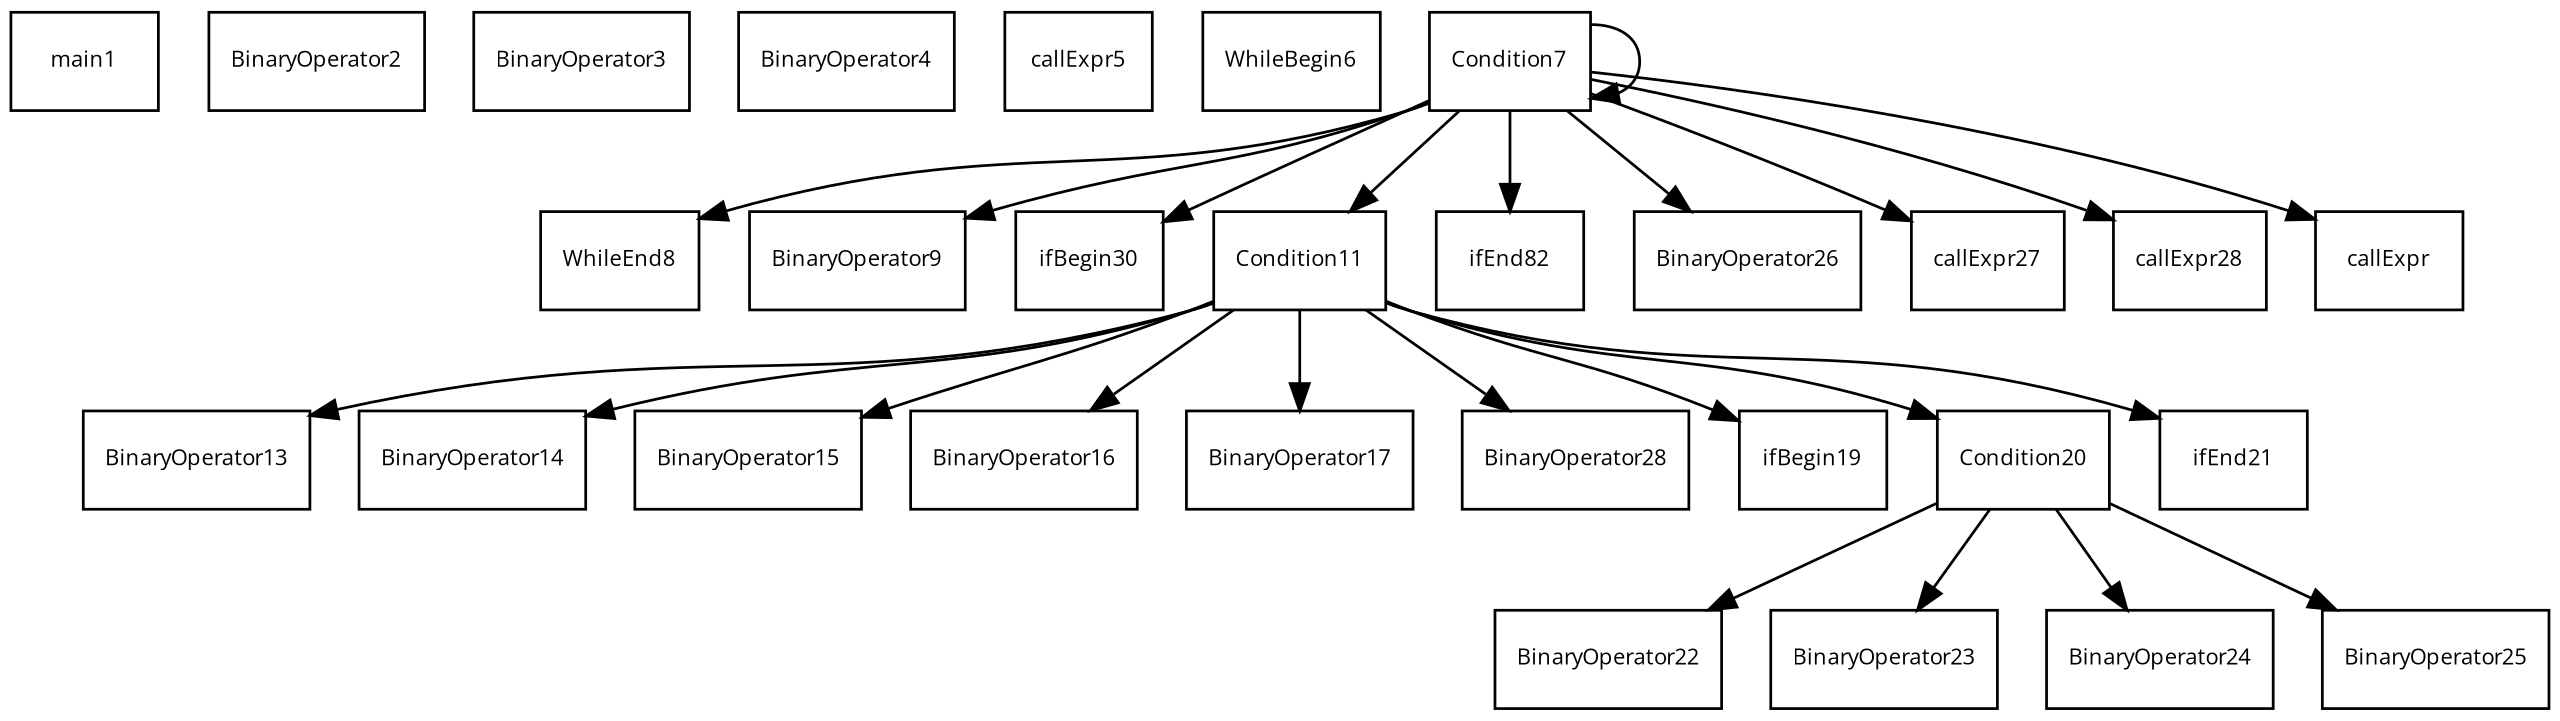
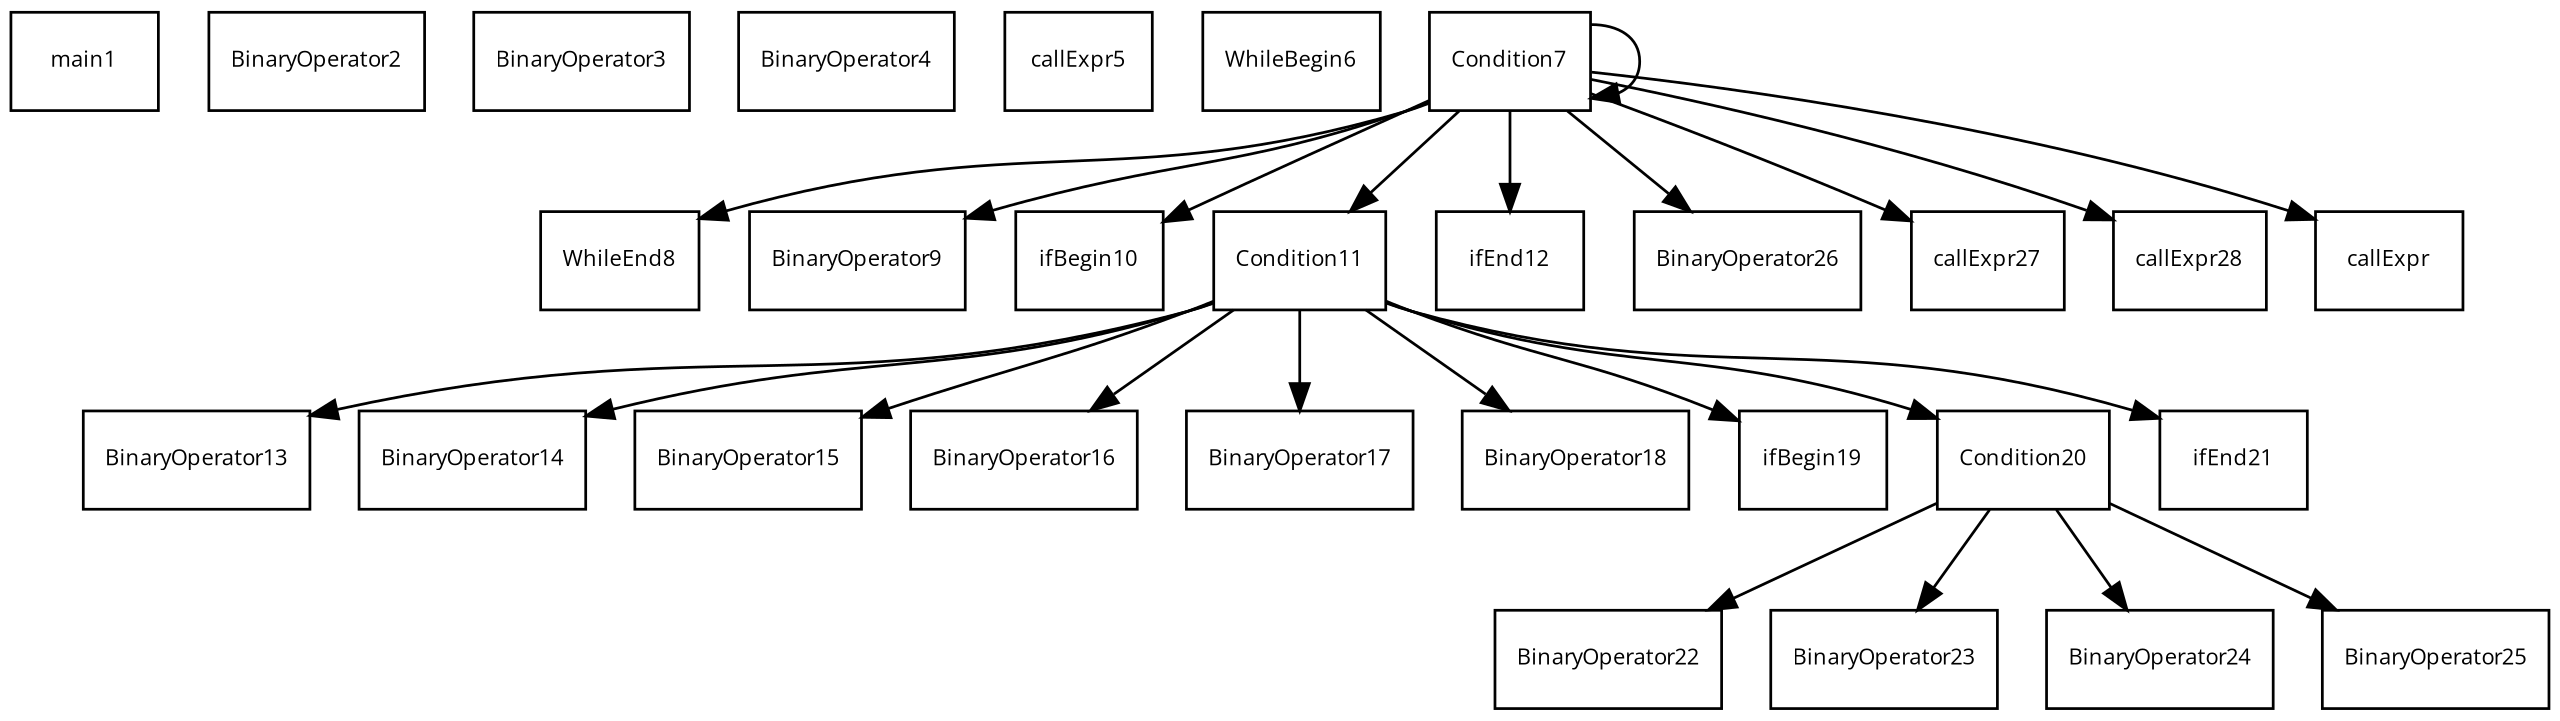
(1089, 261) -> (1089, 261)
(1510, 261) -> (1510, 261)
(1576, 460) -> (1576, 460)
